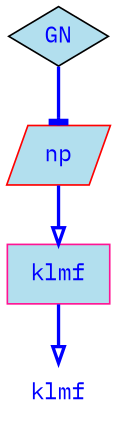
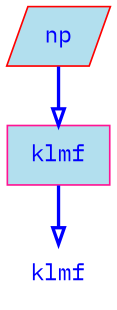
(59, 36) -> none
